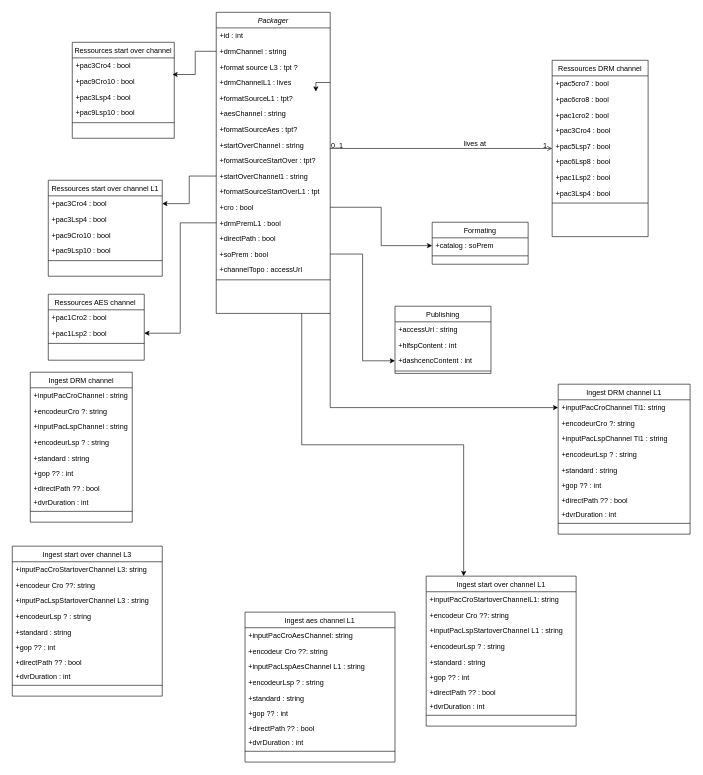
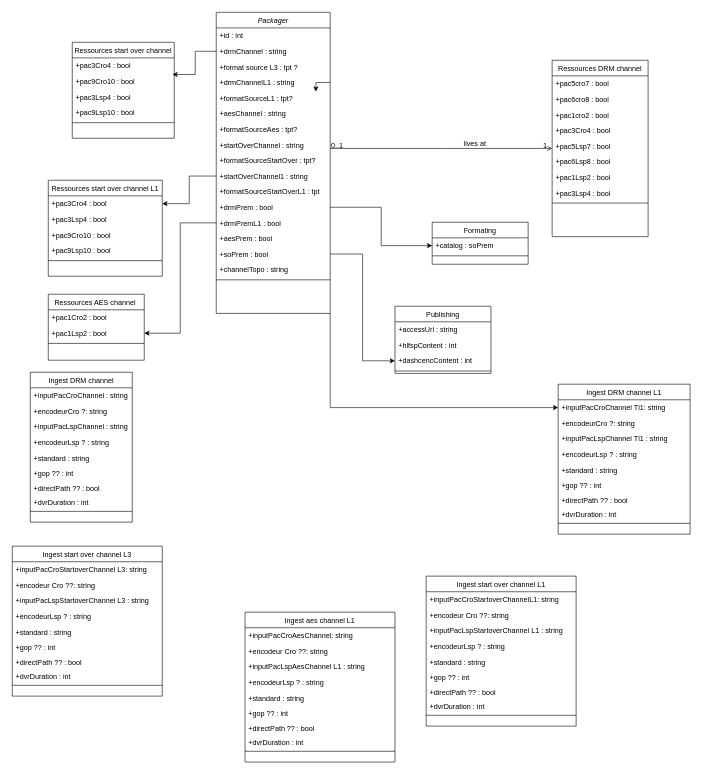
(256, 83) -> (259, 83)
(238, 208) -> (246, 208)
(251, 239) -> (246, 239)
(263, 270) -> (257, 270)
(464, 507) -> none
